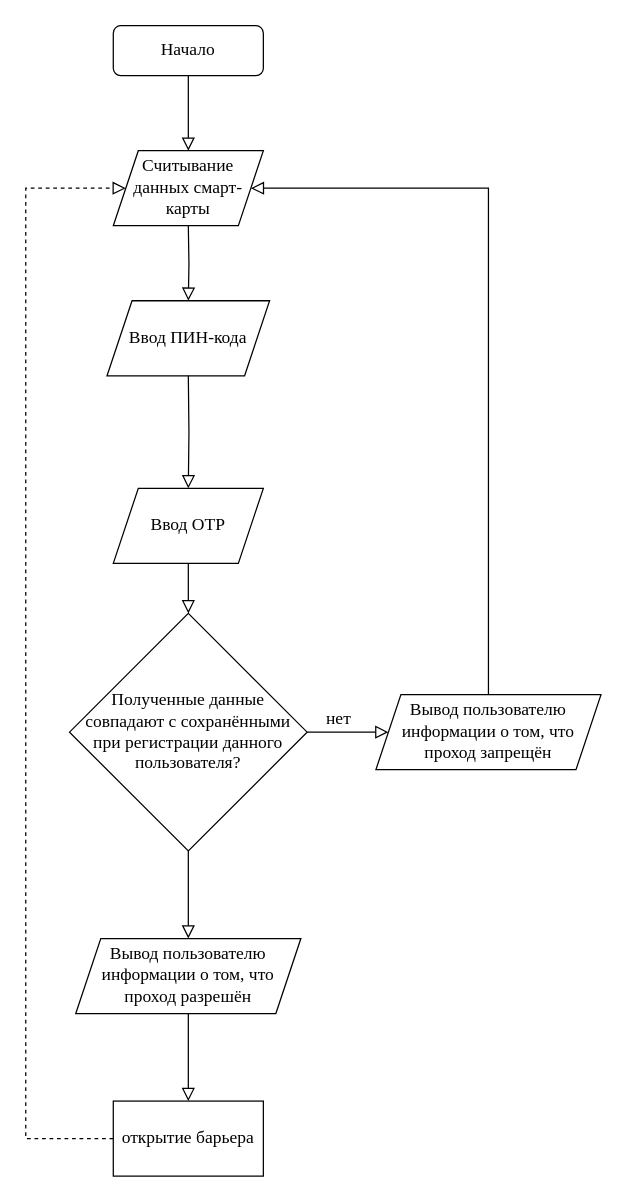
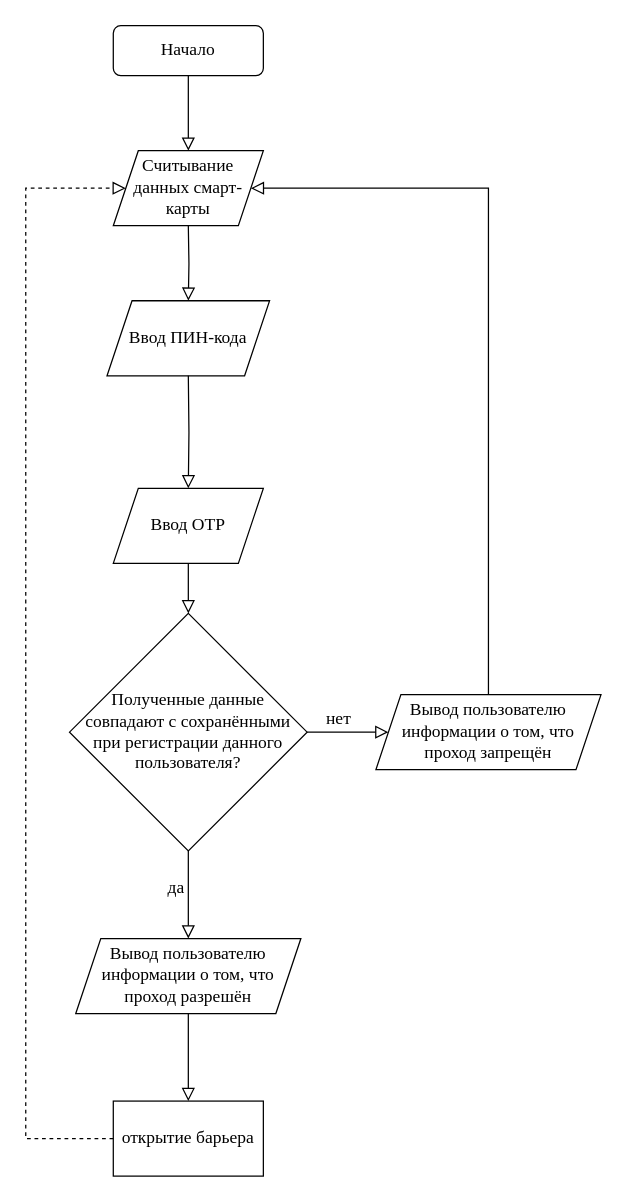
none -> (176, 888)
